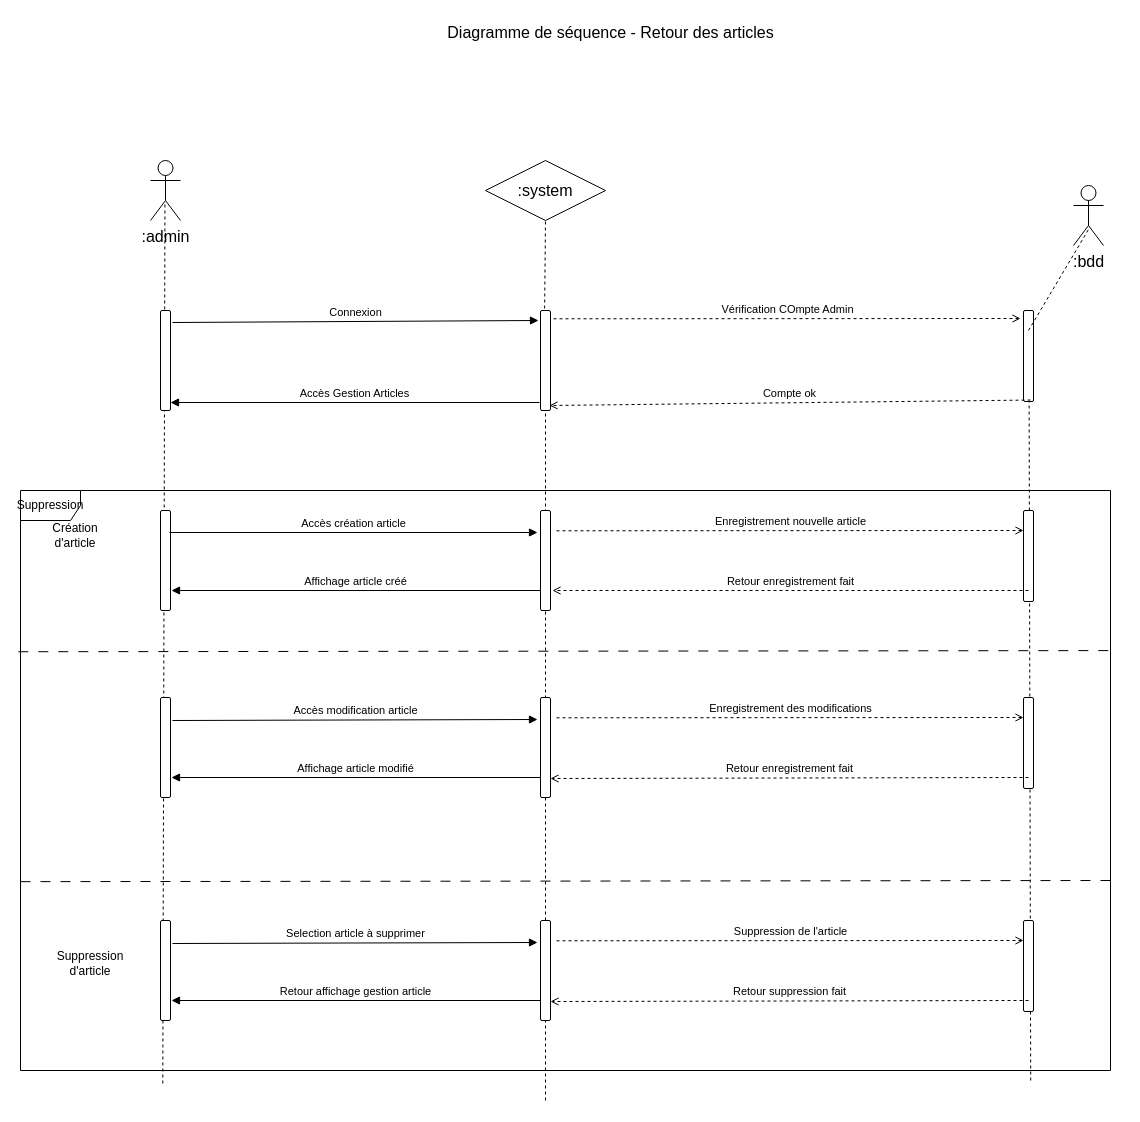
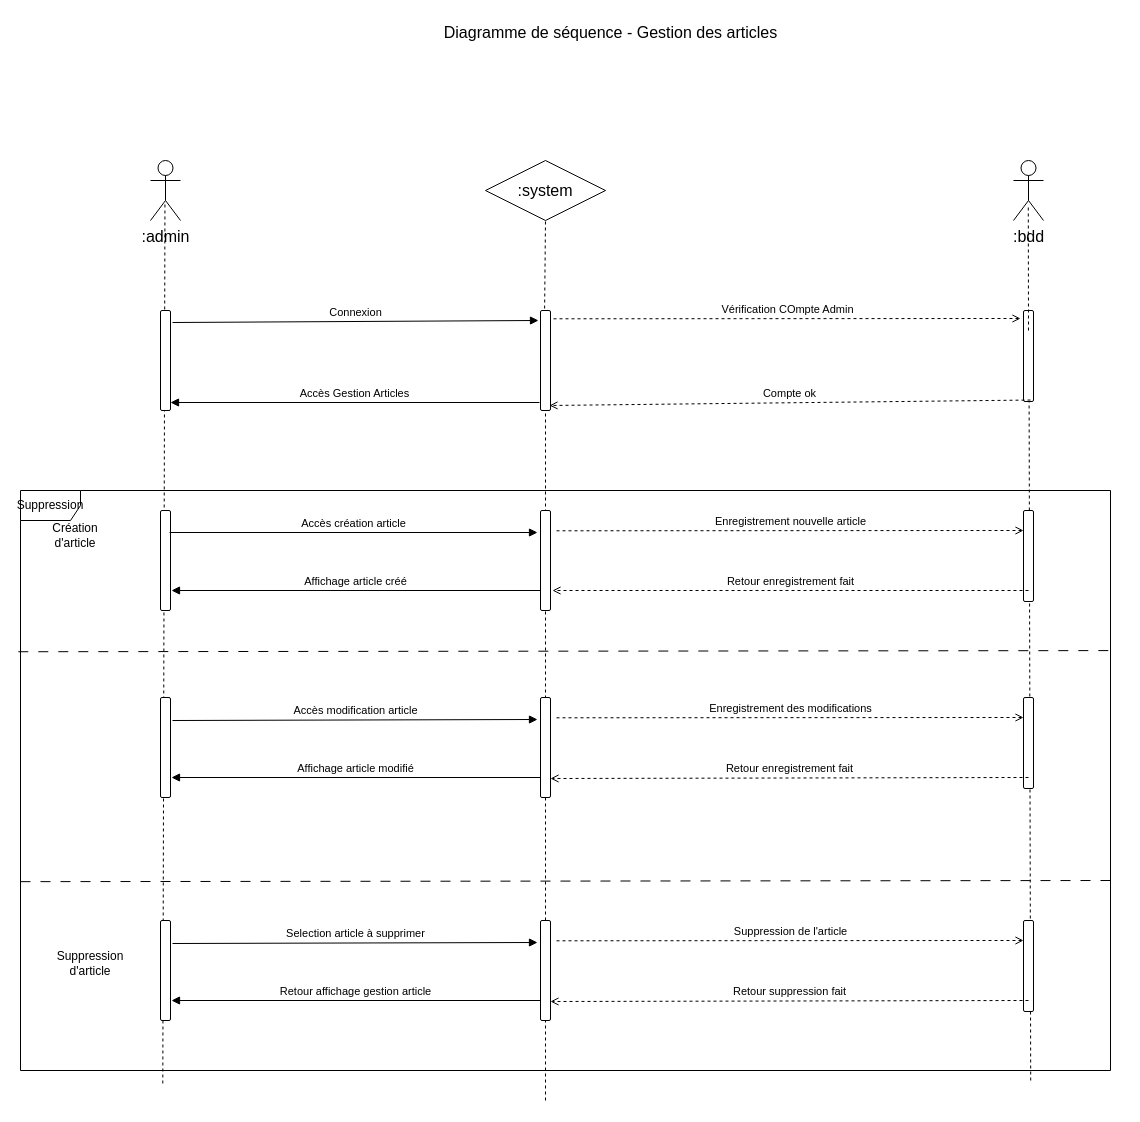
(611, 33) -> (611, 33)
(1089, 216) -> (1029, 191)
